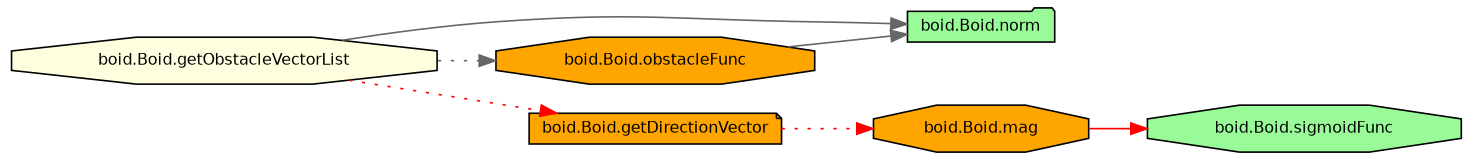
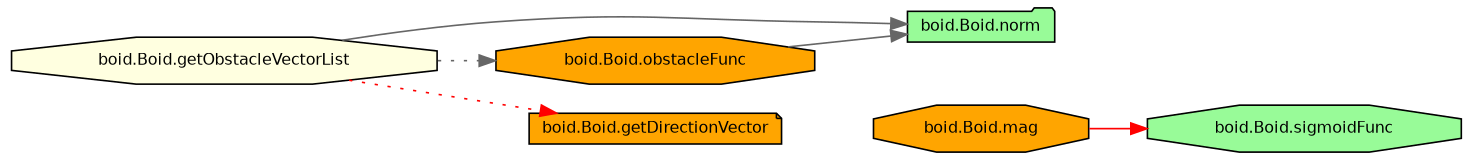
(819, 129) -> none
